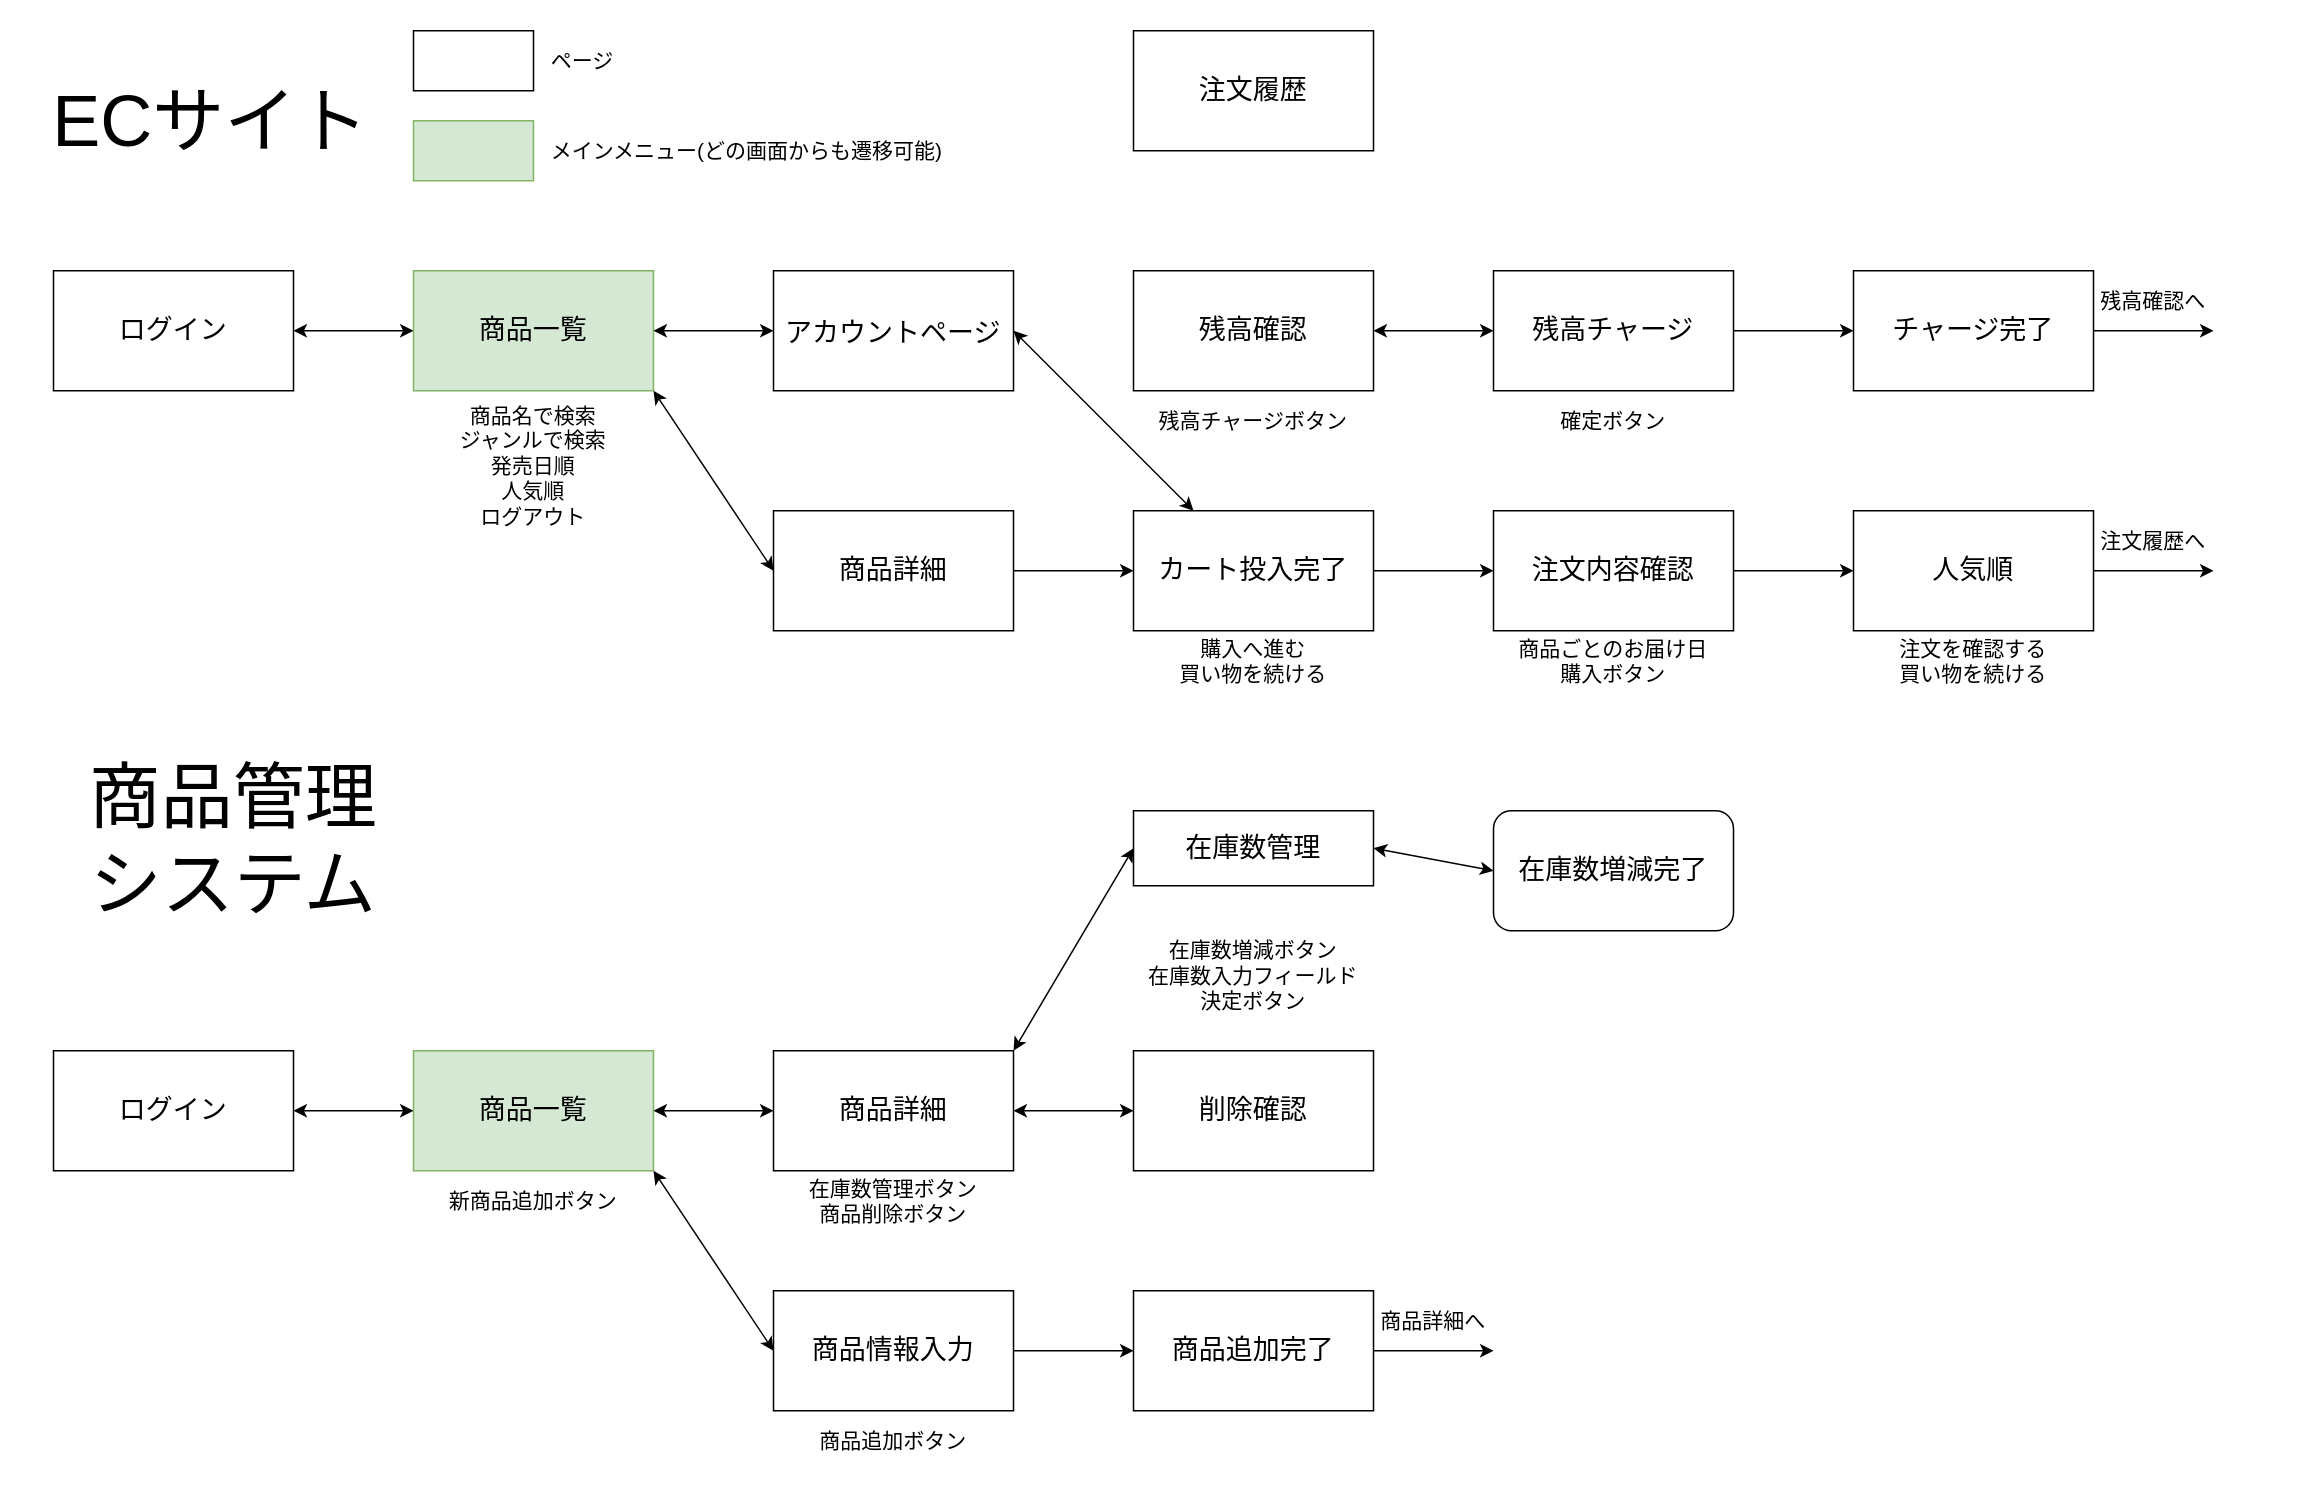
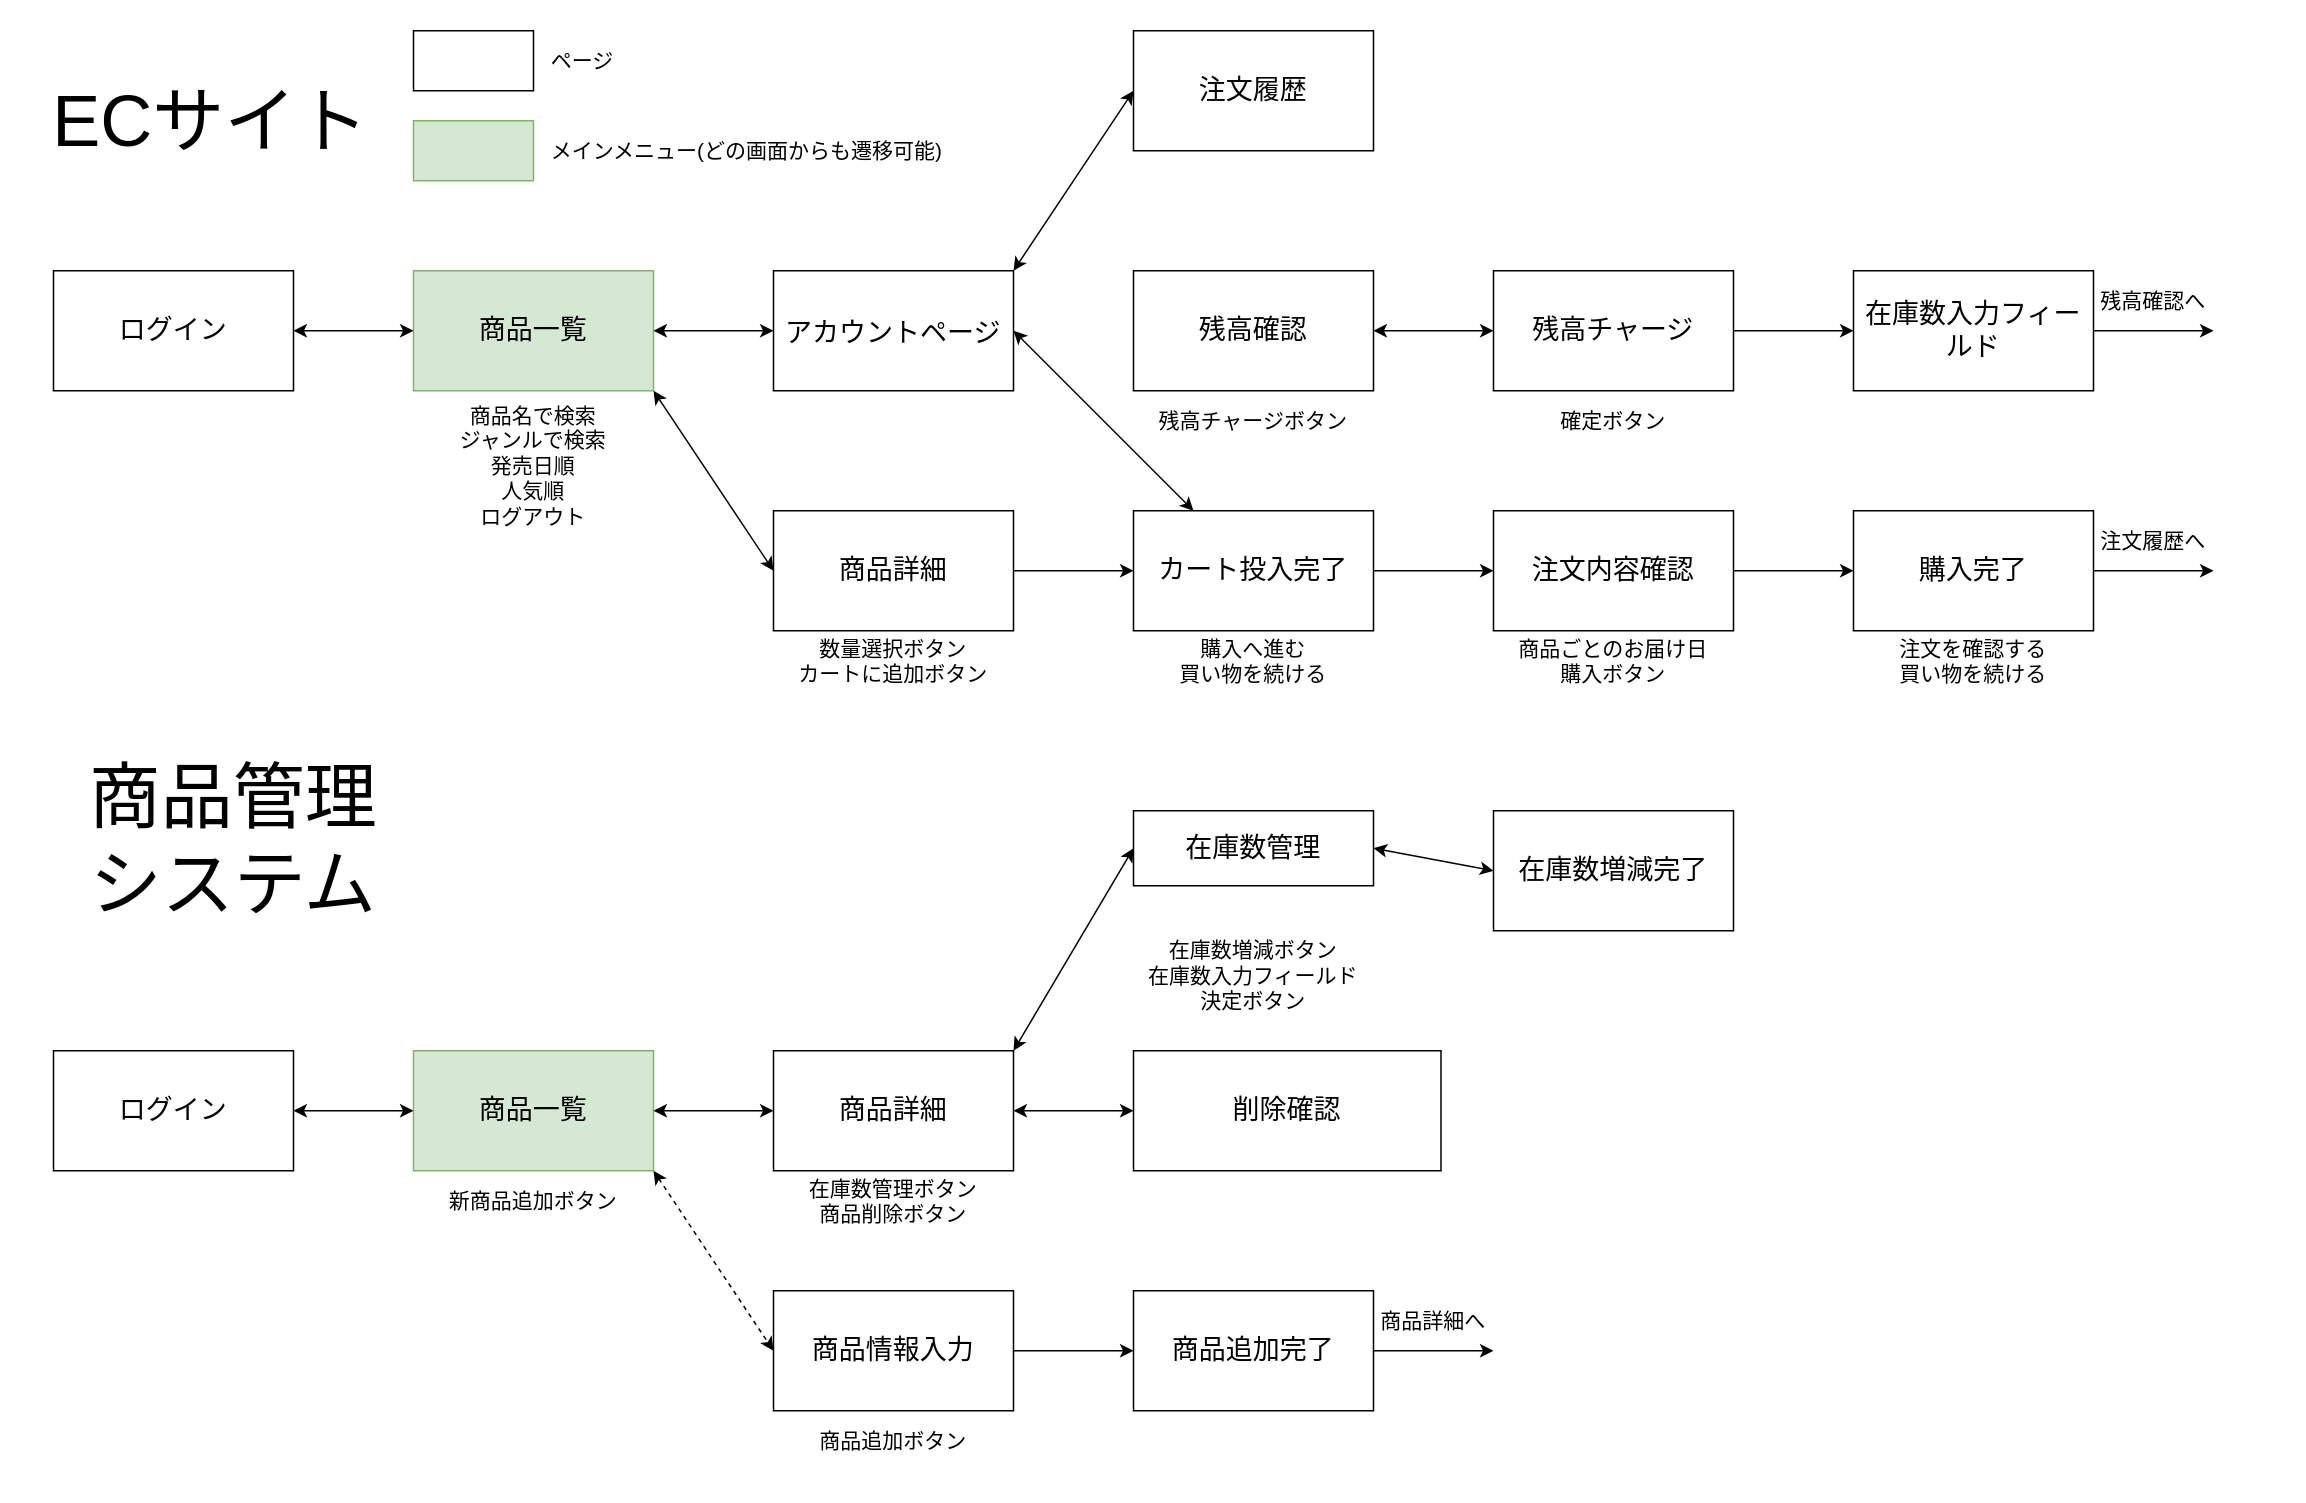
none -> (1073, 181)
(1973, 331) -> (1973, 331)
(1973, 571) -> (1973, 571)
none -> (893, 661)
(1613, 871) -> (1613, 871)
(1253, 1111) -> (1287, 1111)
(714, 1261) -> (714, 1261)
